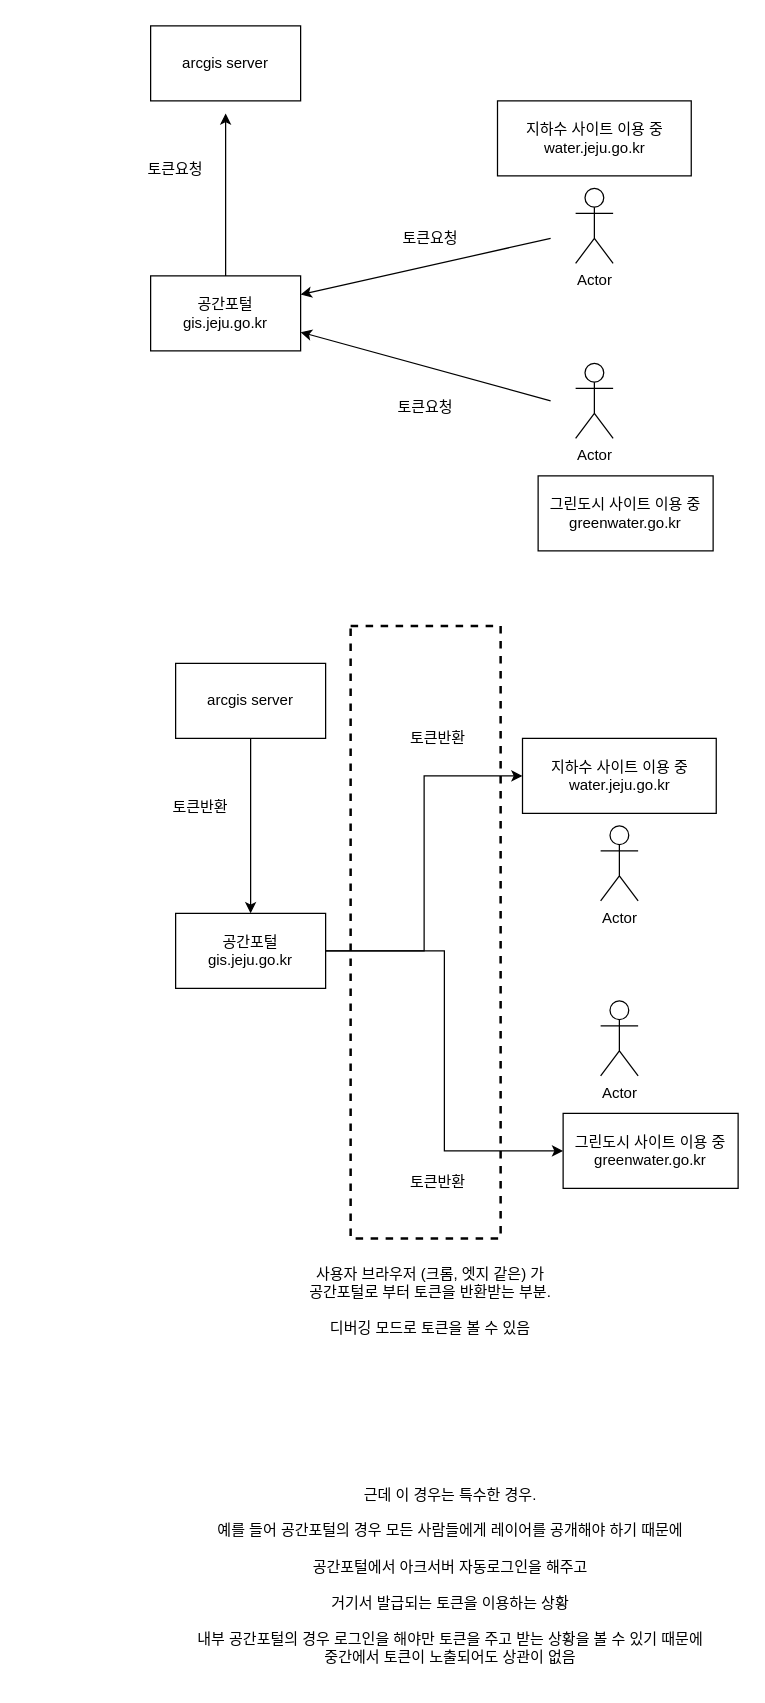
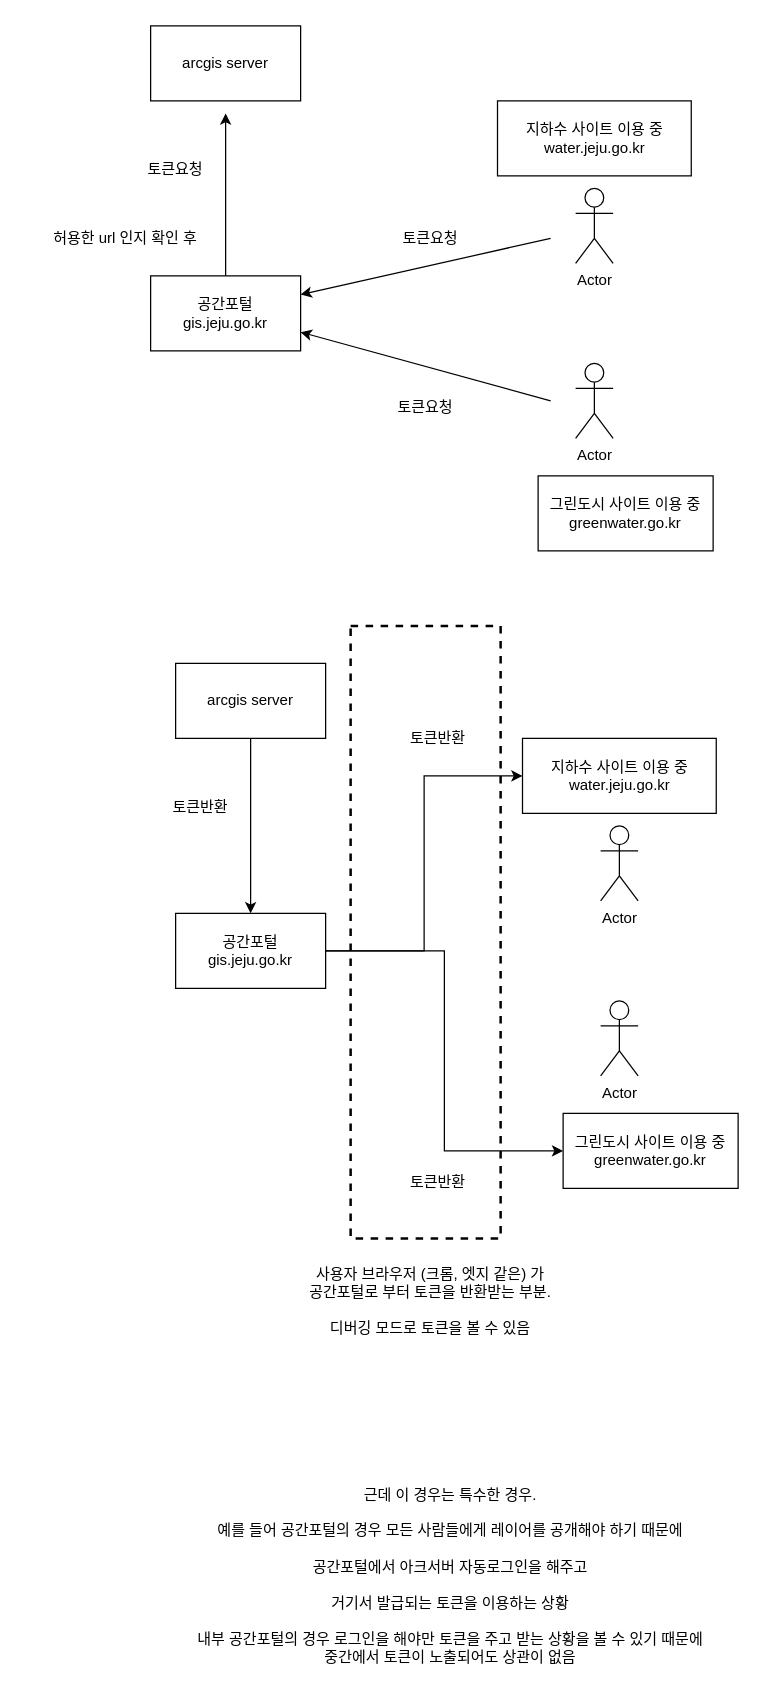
none -> (126, 238)
